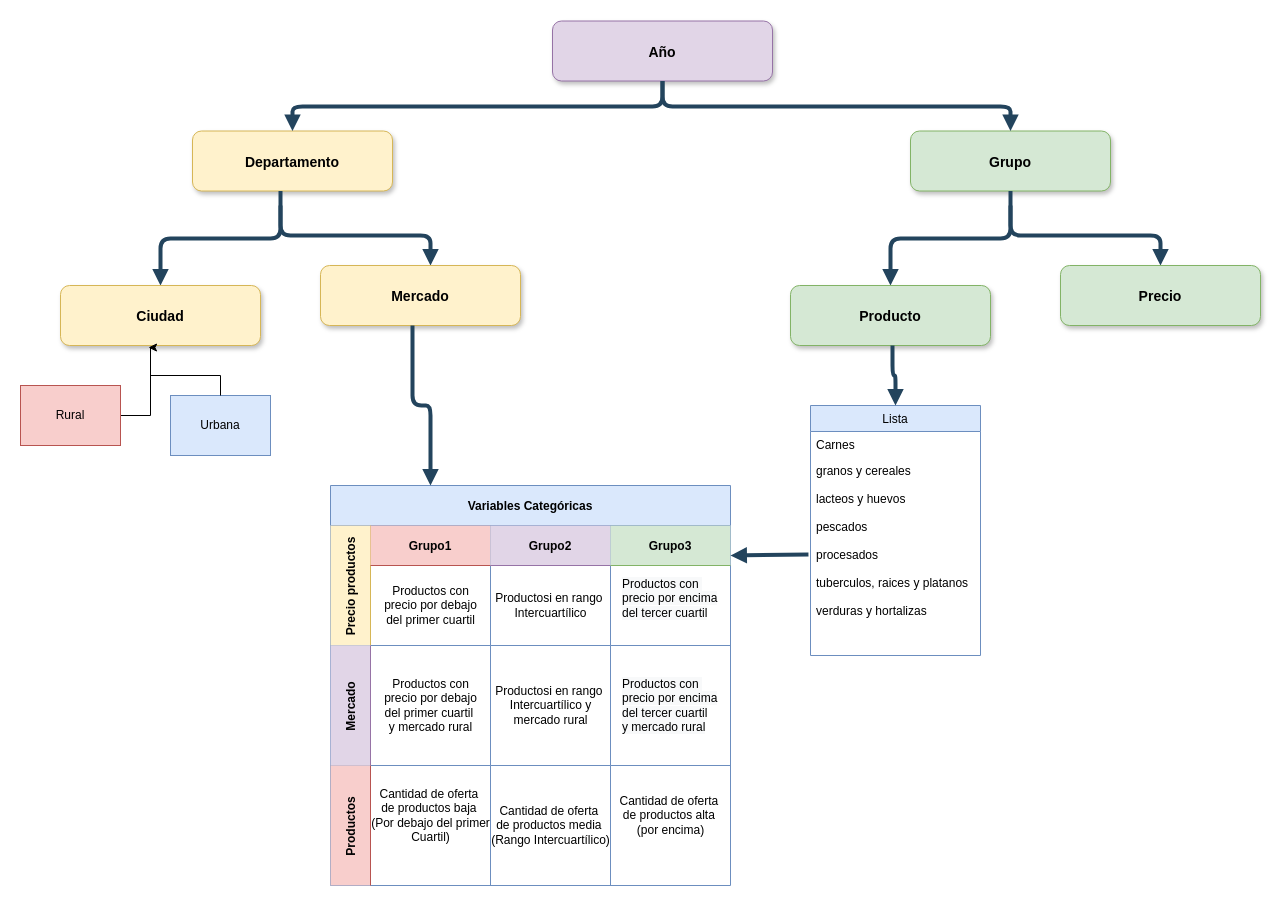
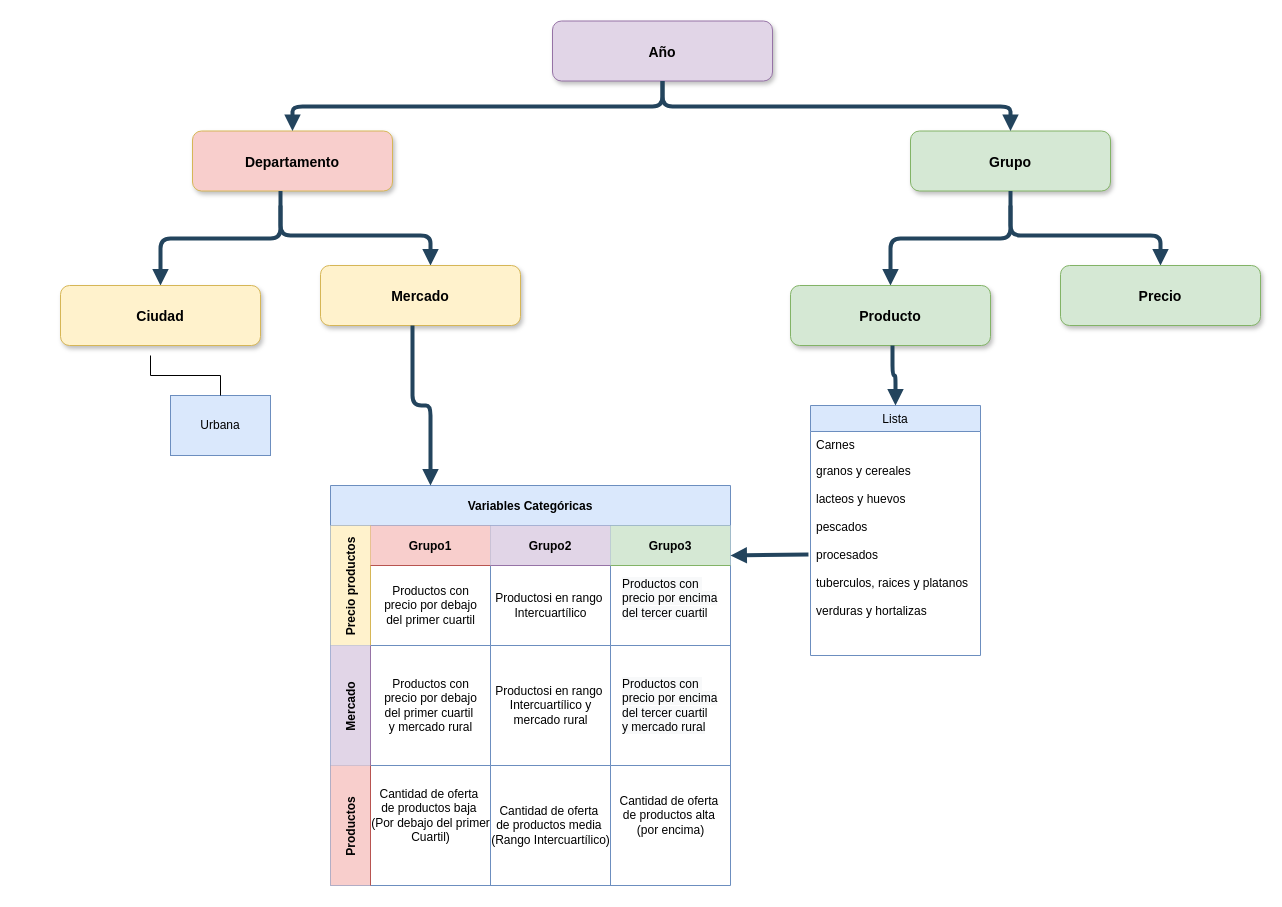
(293, 161) -> (293, 161)
(151, 412) -> none
(71, 416) -> none
